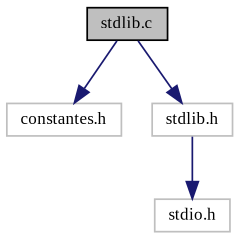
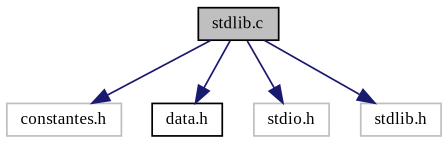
none -> (187, 120)
(192, 159) -> (261, 64)
